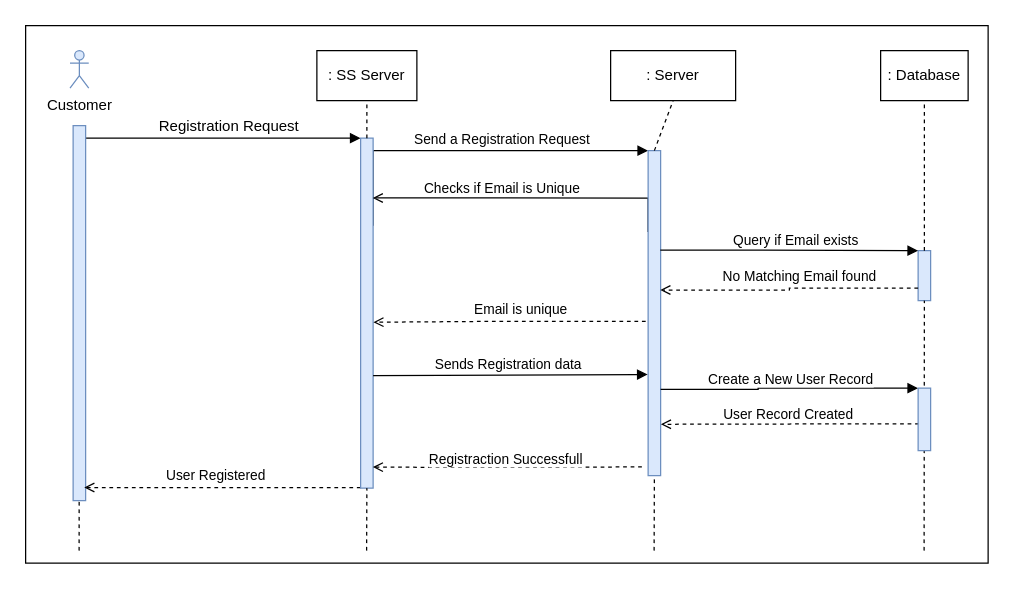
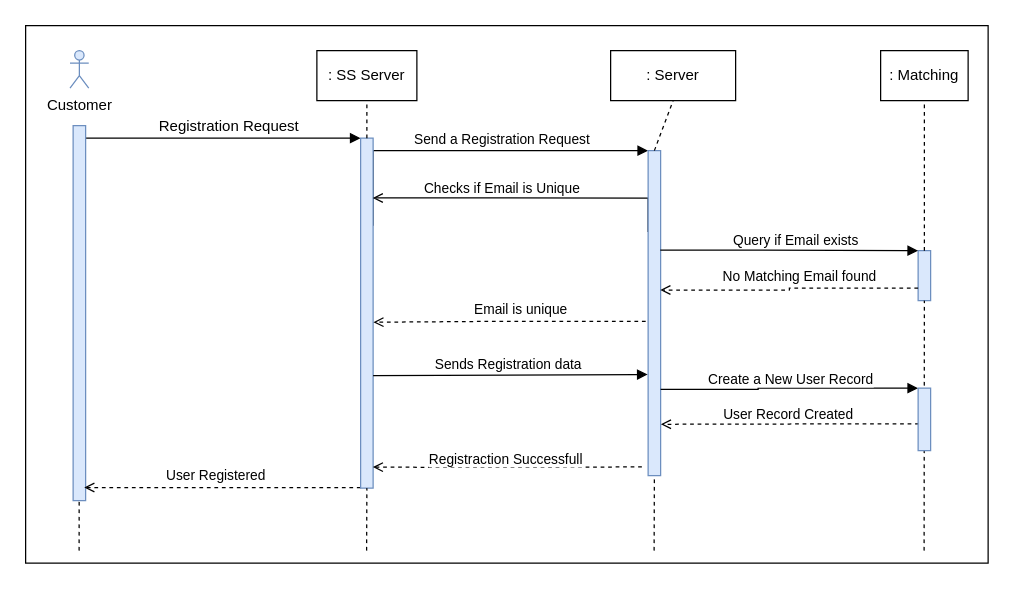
(924, 76) -> (924, 76)
